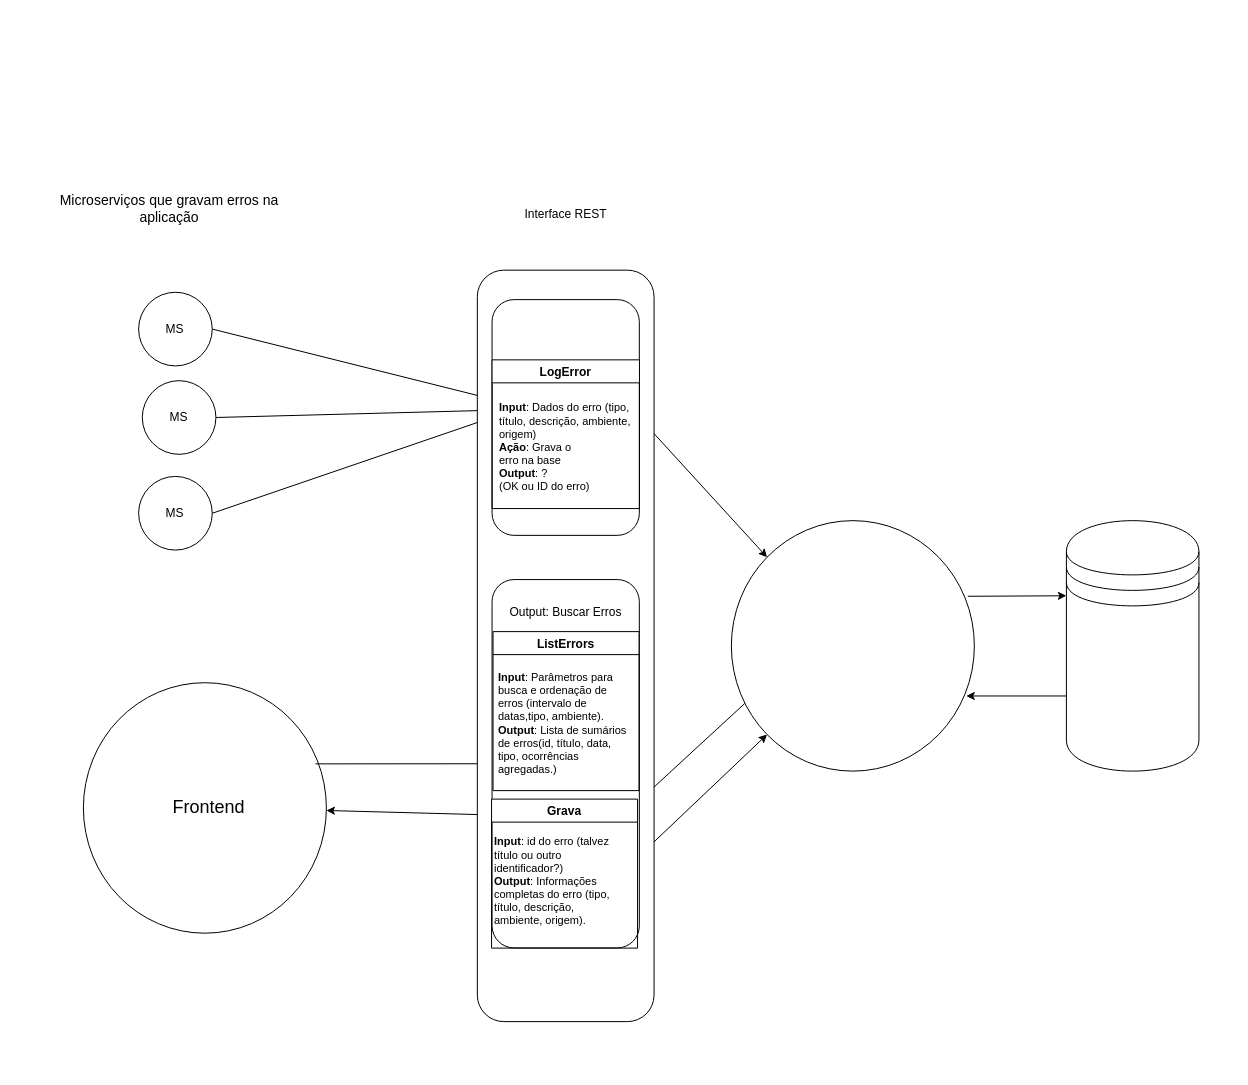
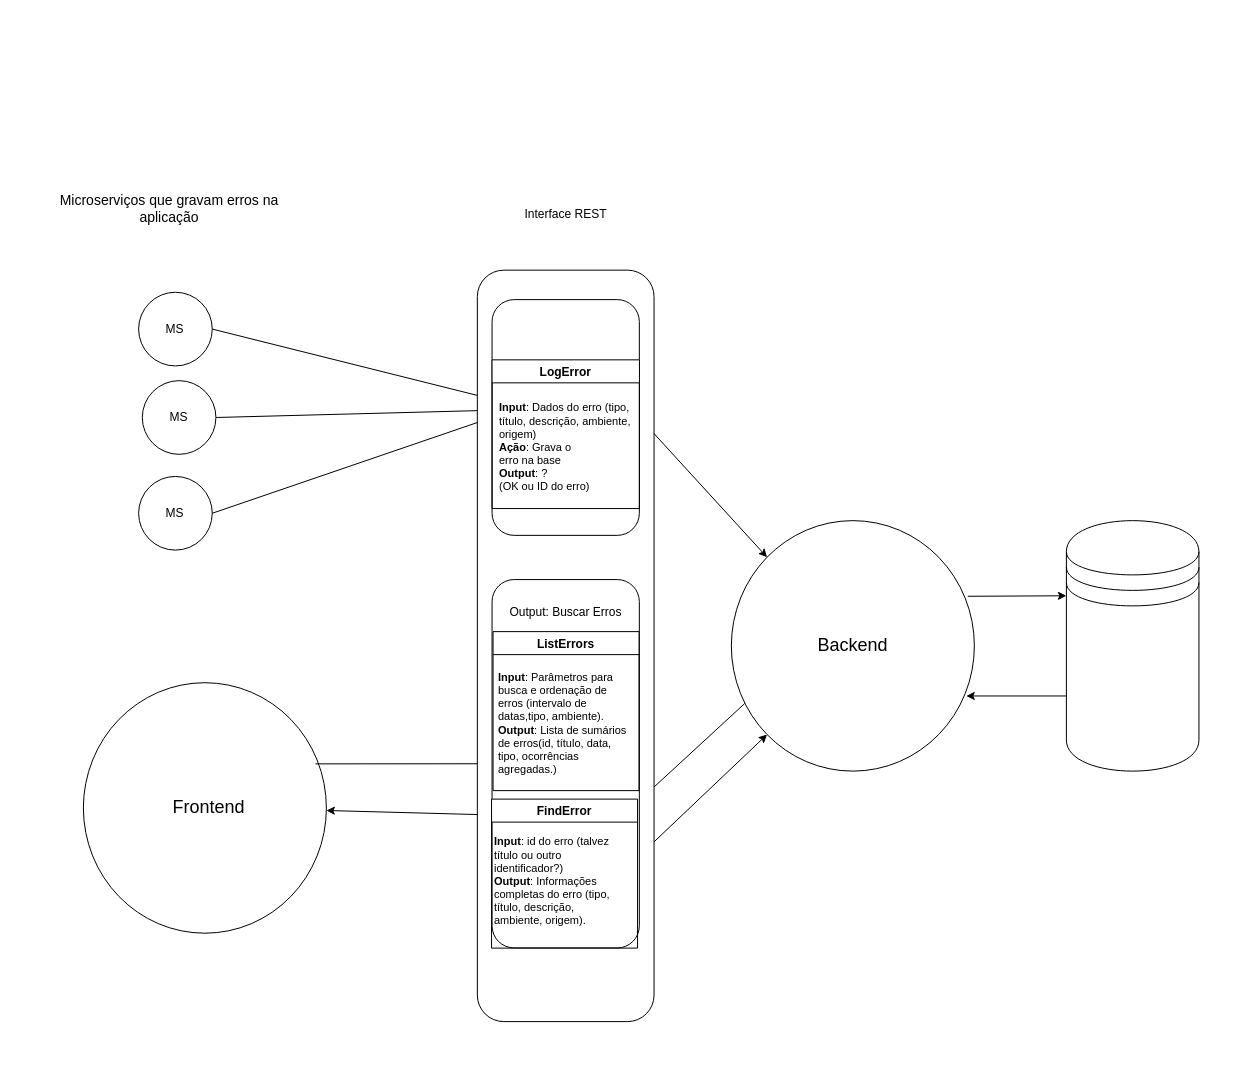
none -> (853, 646)
(564, 811) -> (564, 811)
